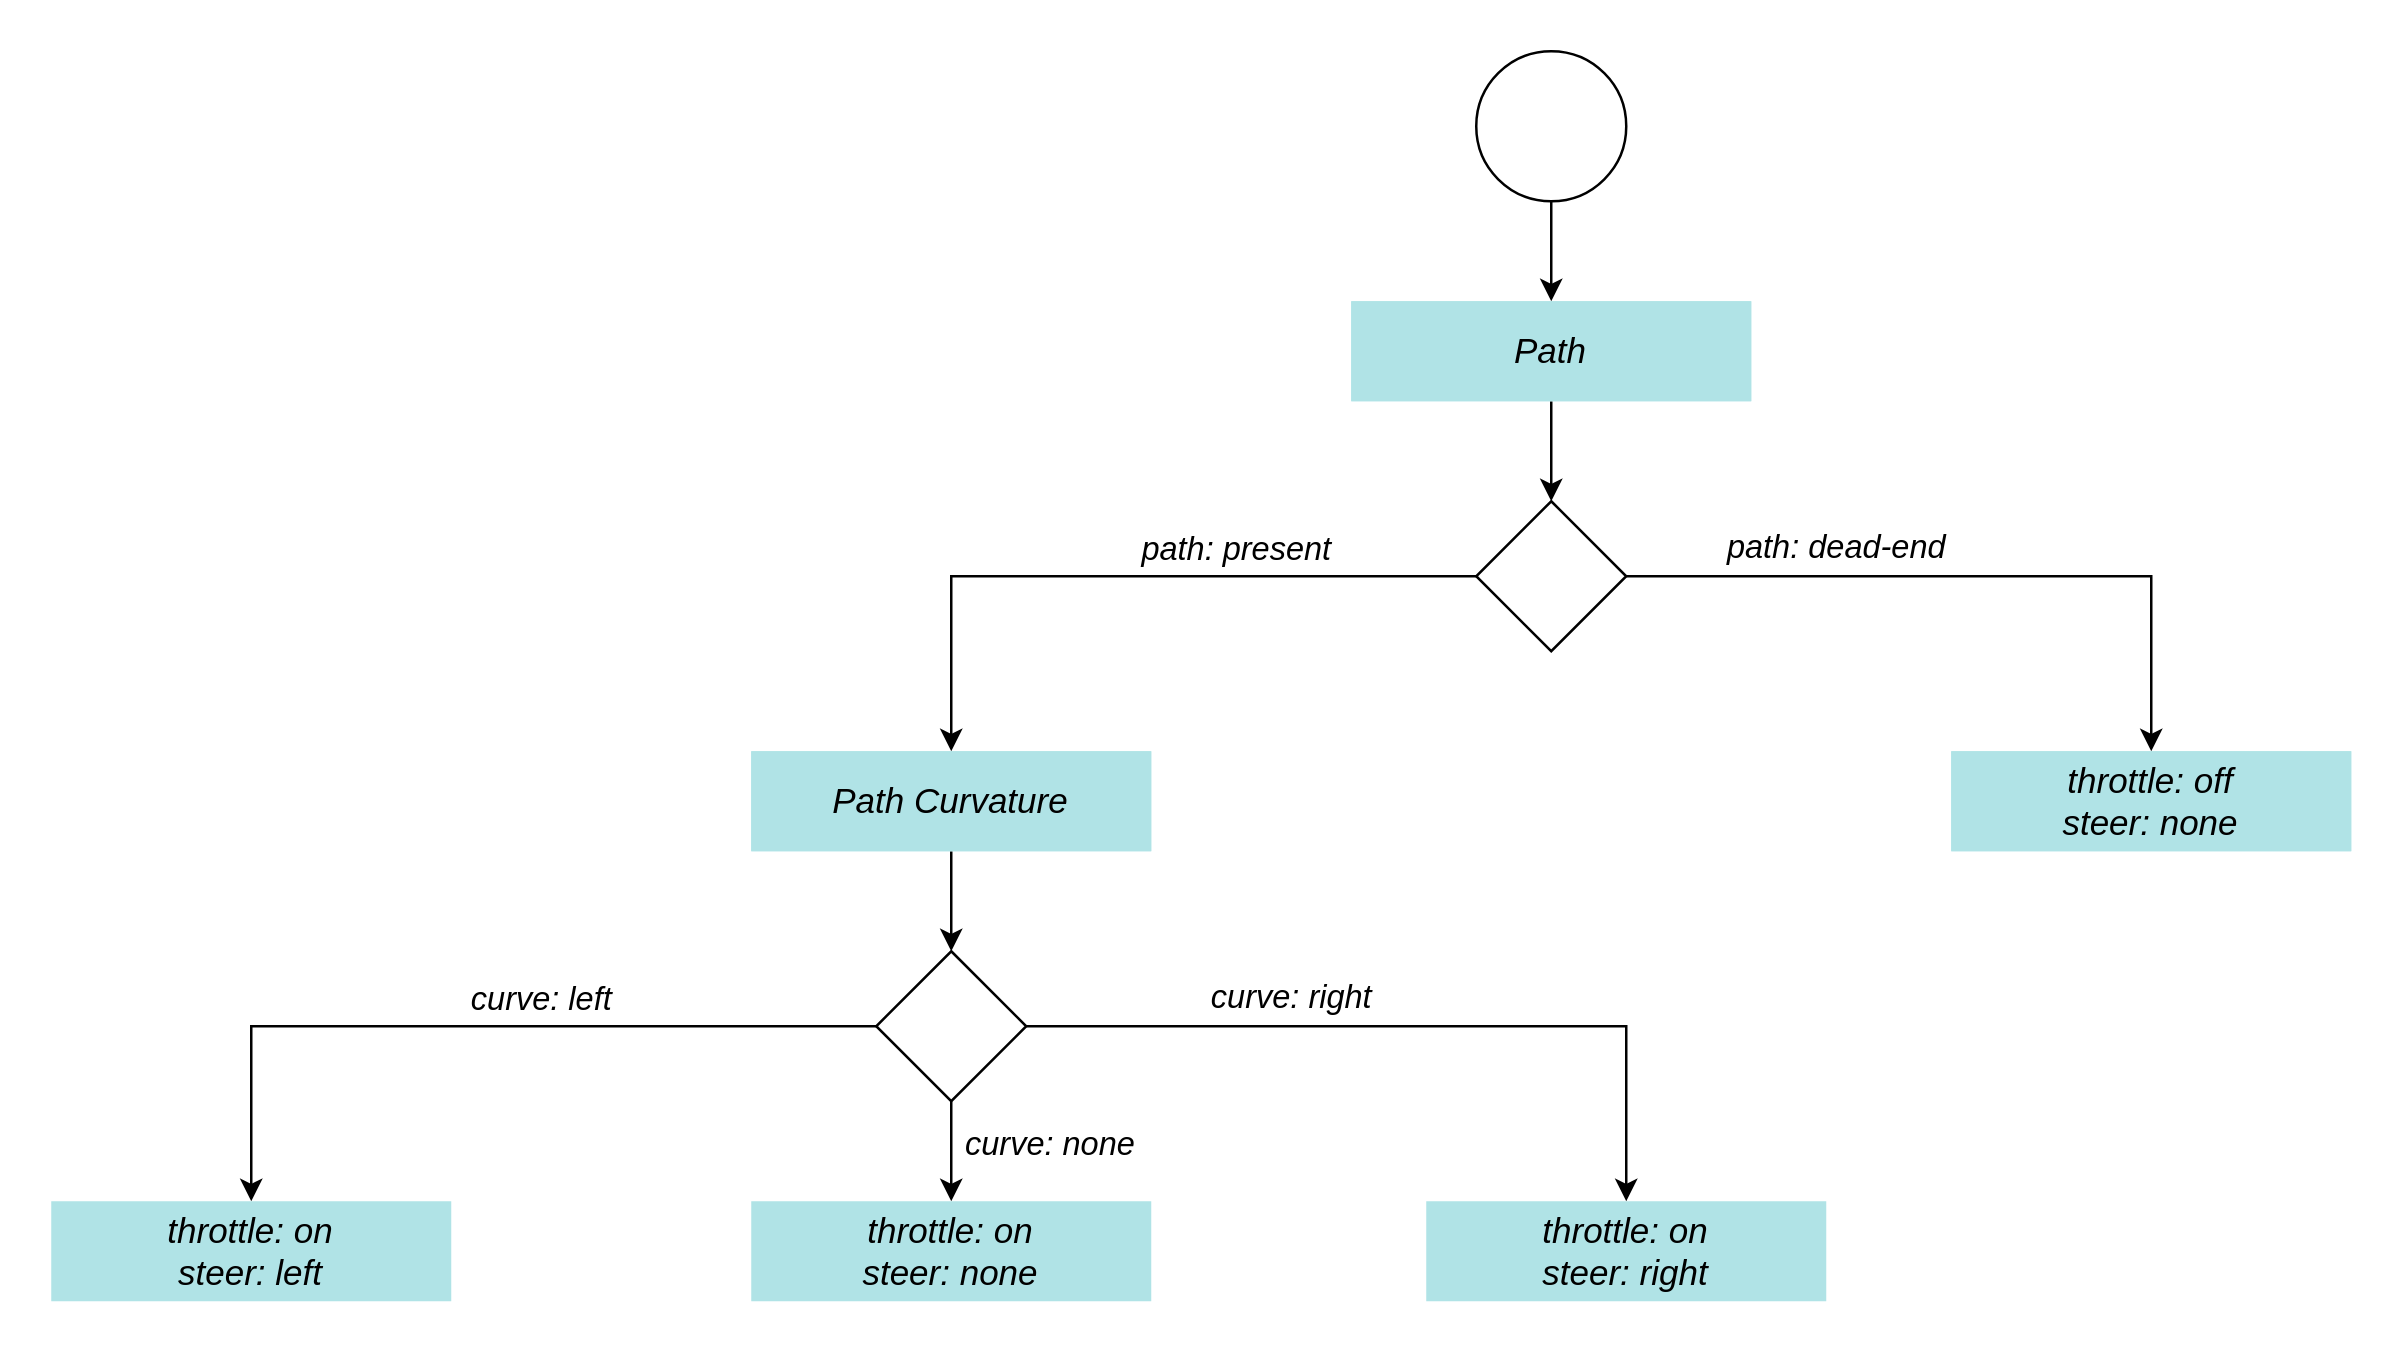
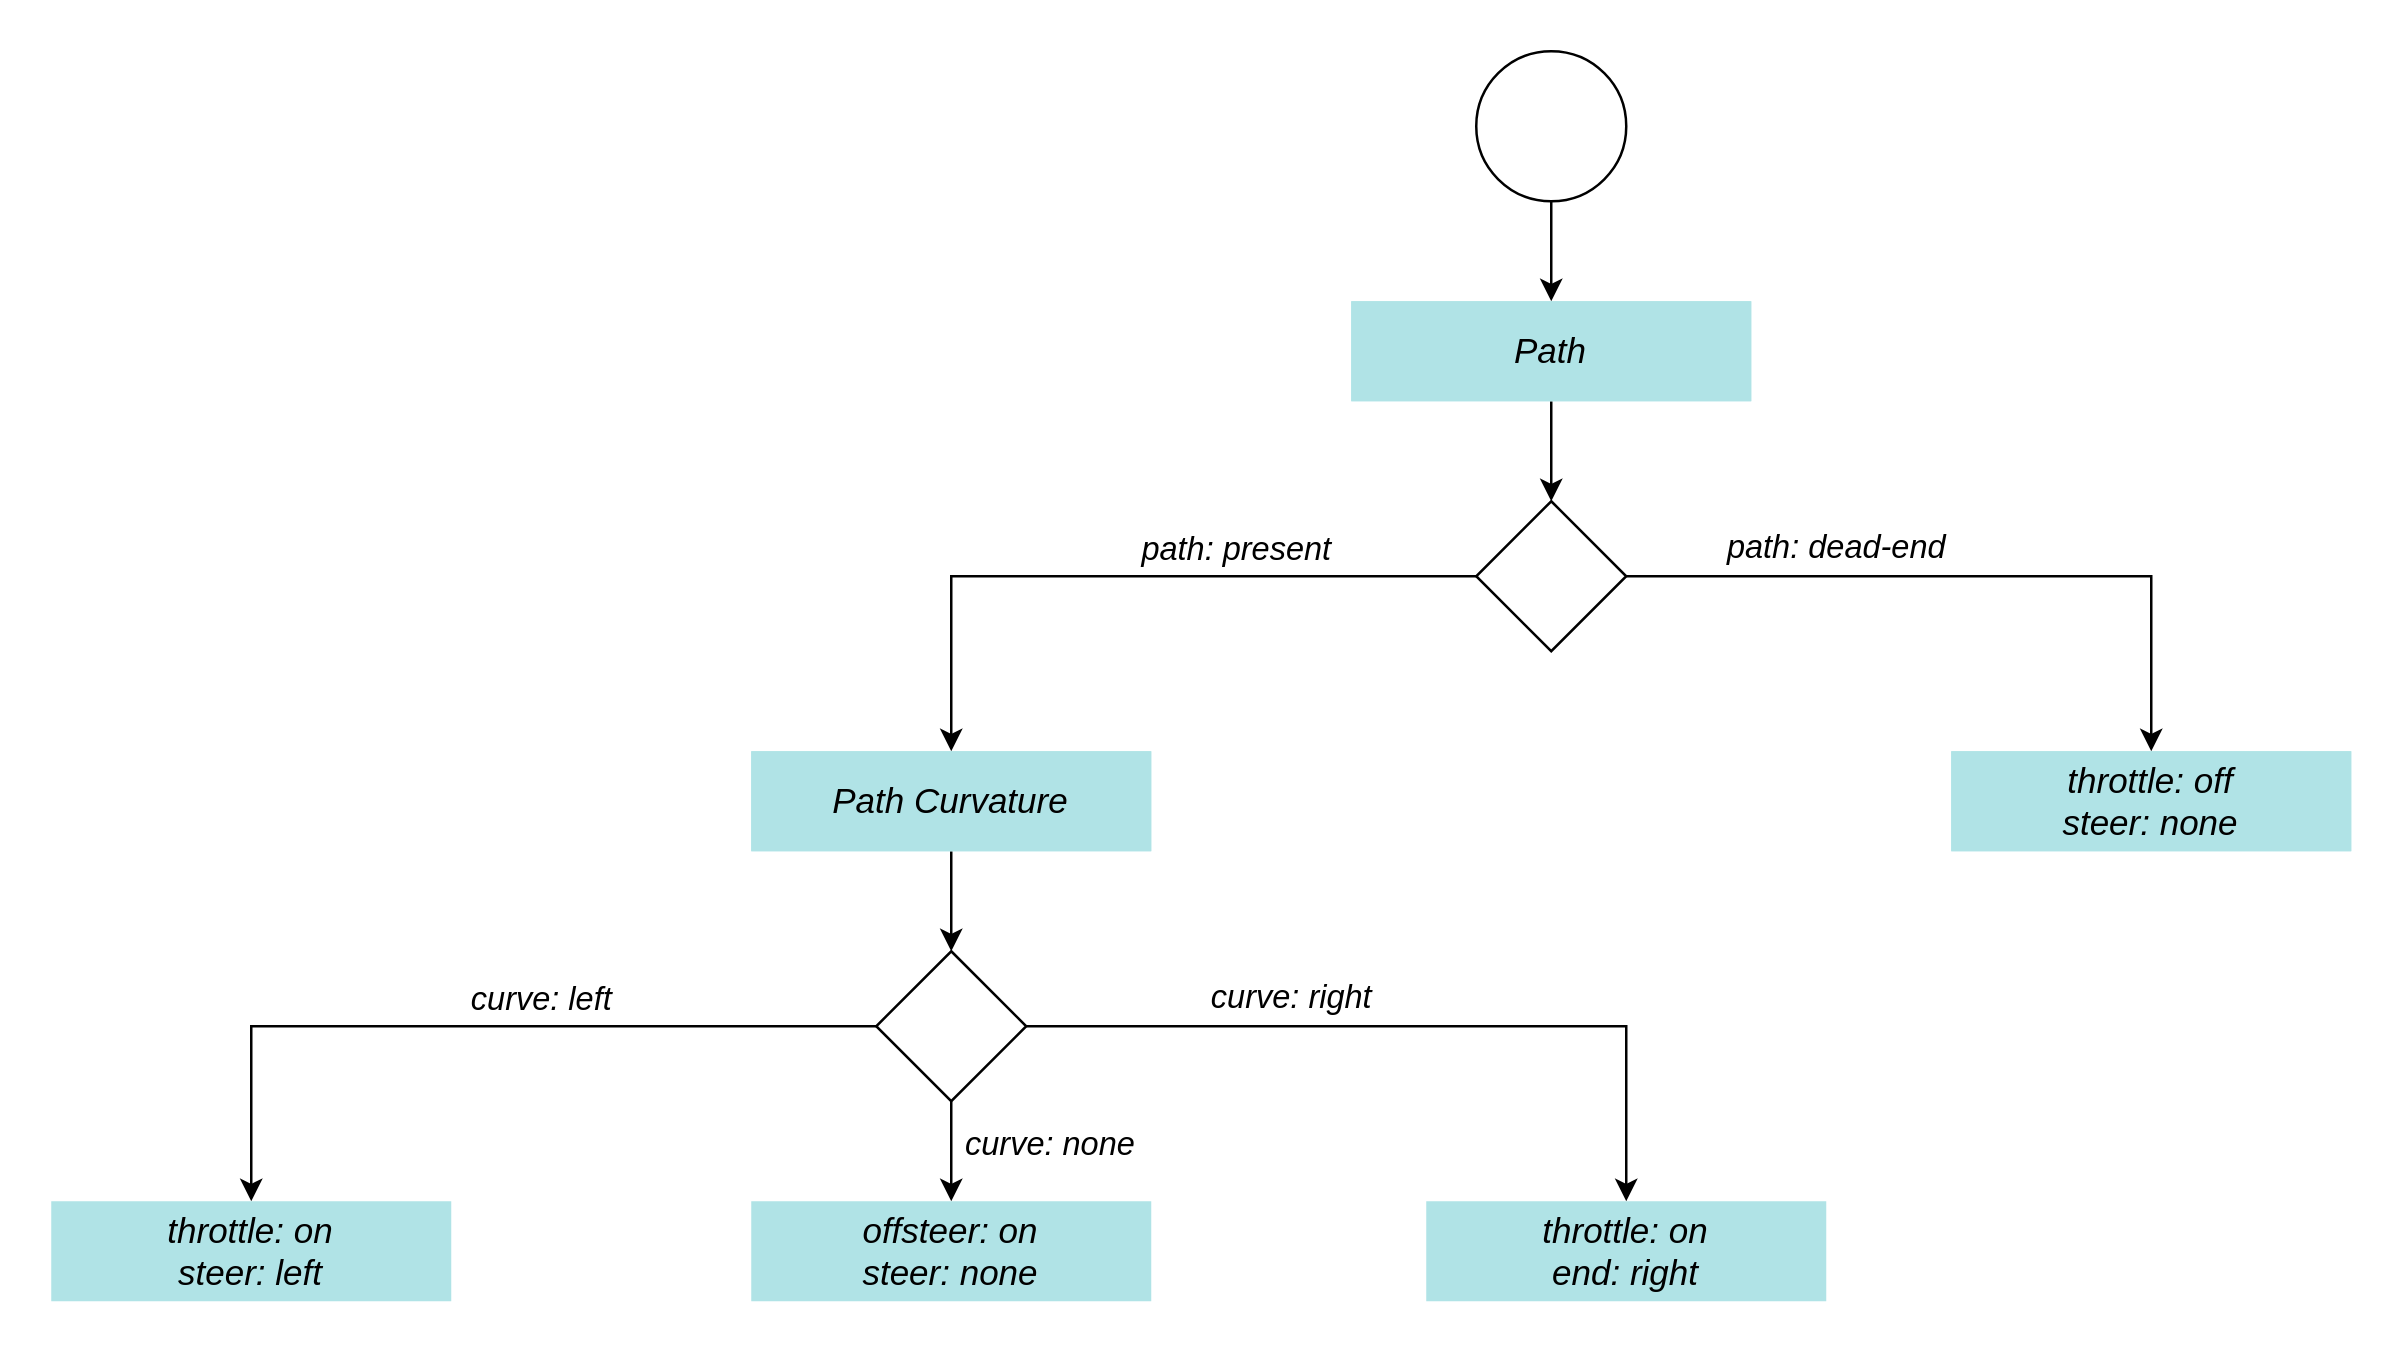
(951, 1251) -> (951, 1251)
(1626, 1251) -> (1626, 1251)
